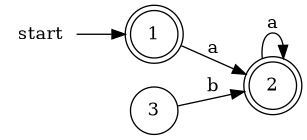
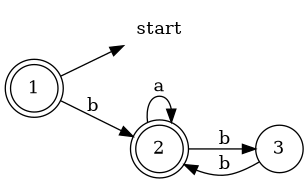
(94, 34) -> (86, 64)
(214, 48) -> (94, 106)
none -> (215, 149)
